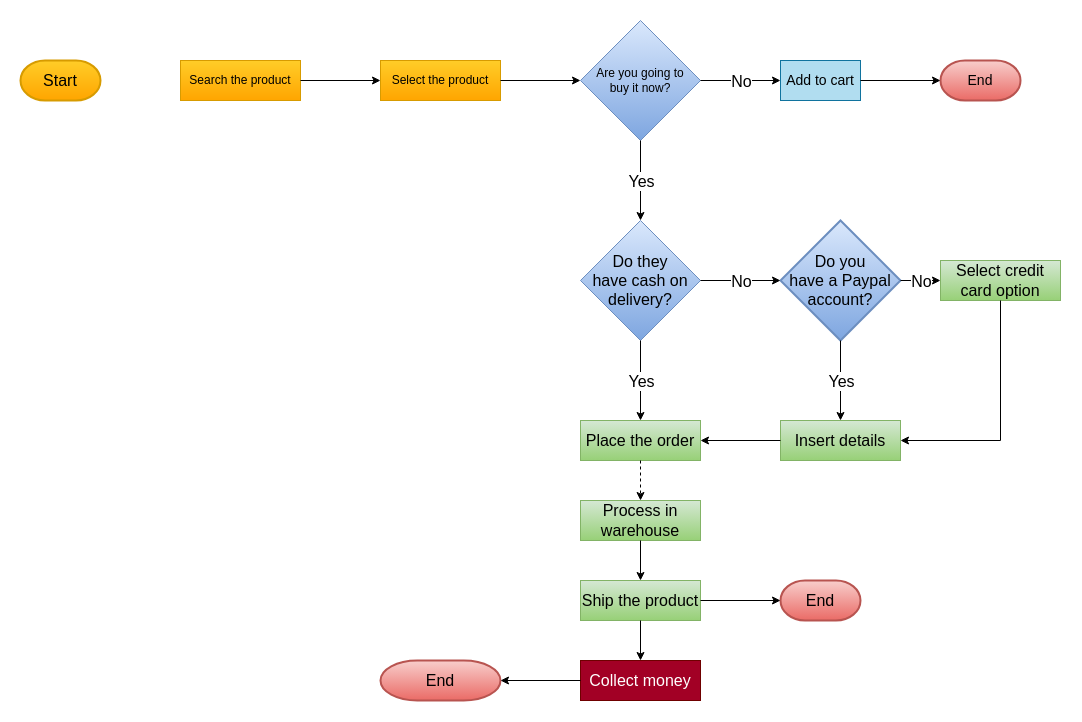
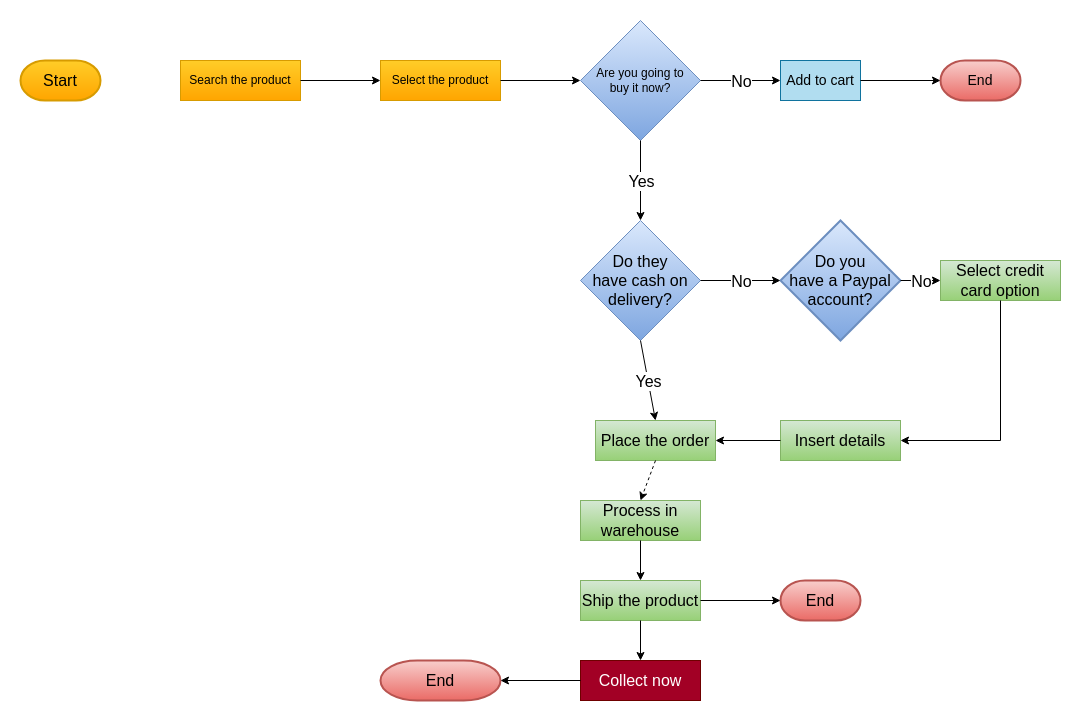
(841, 377) -> none
(641, 441) -> (656, 441)
(641, 681) -> (641, 681)
